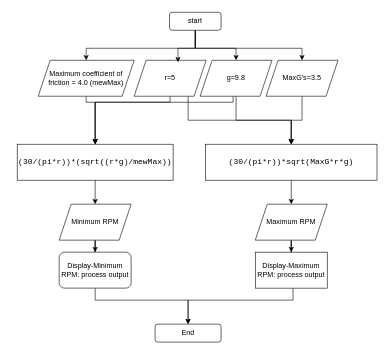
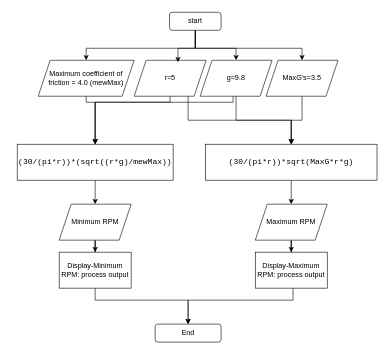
(95, 270) -> (95, 270)
